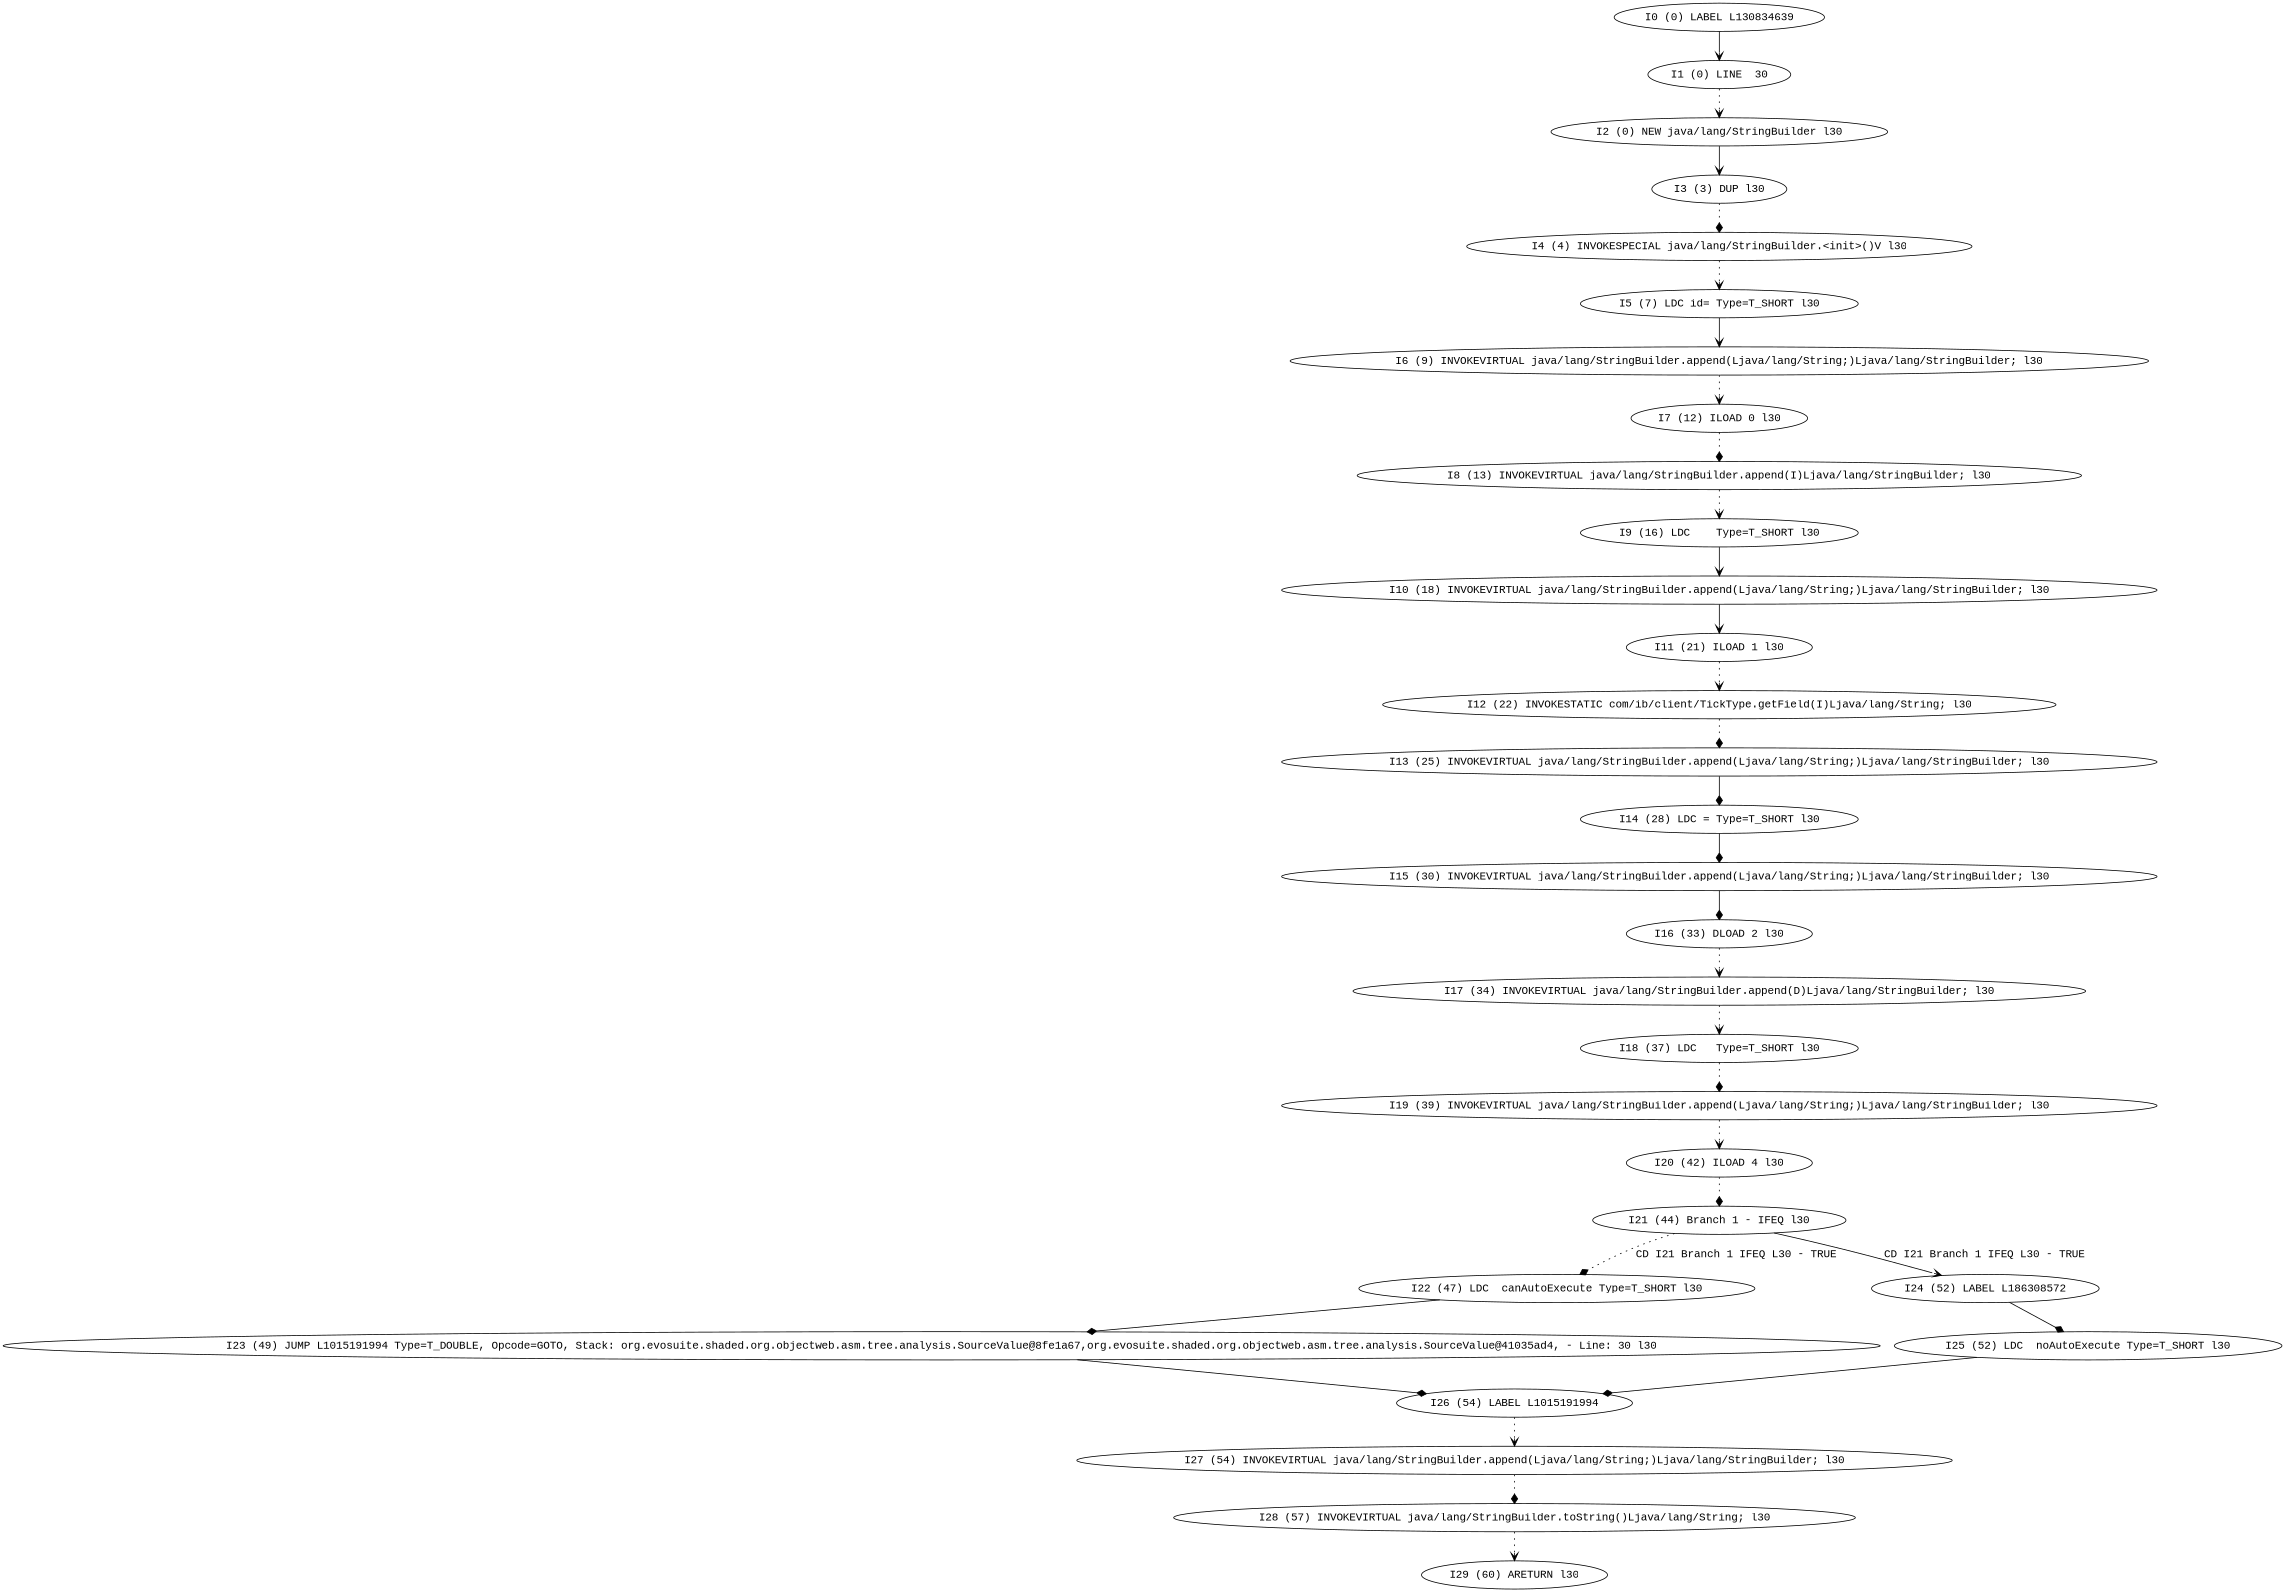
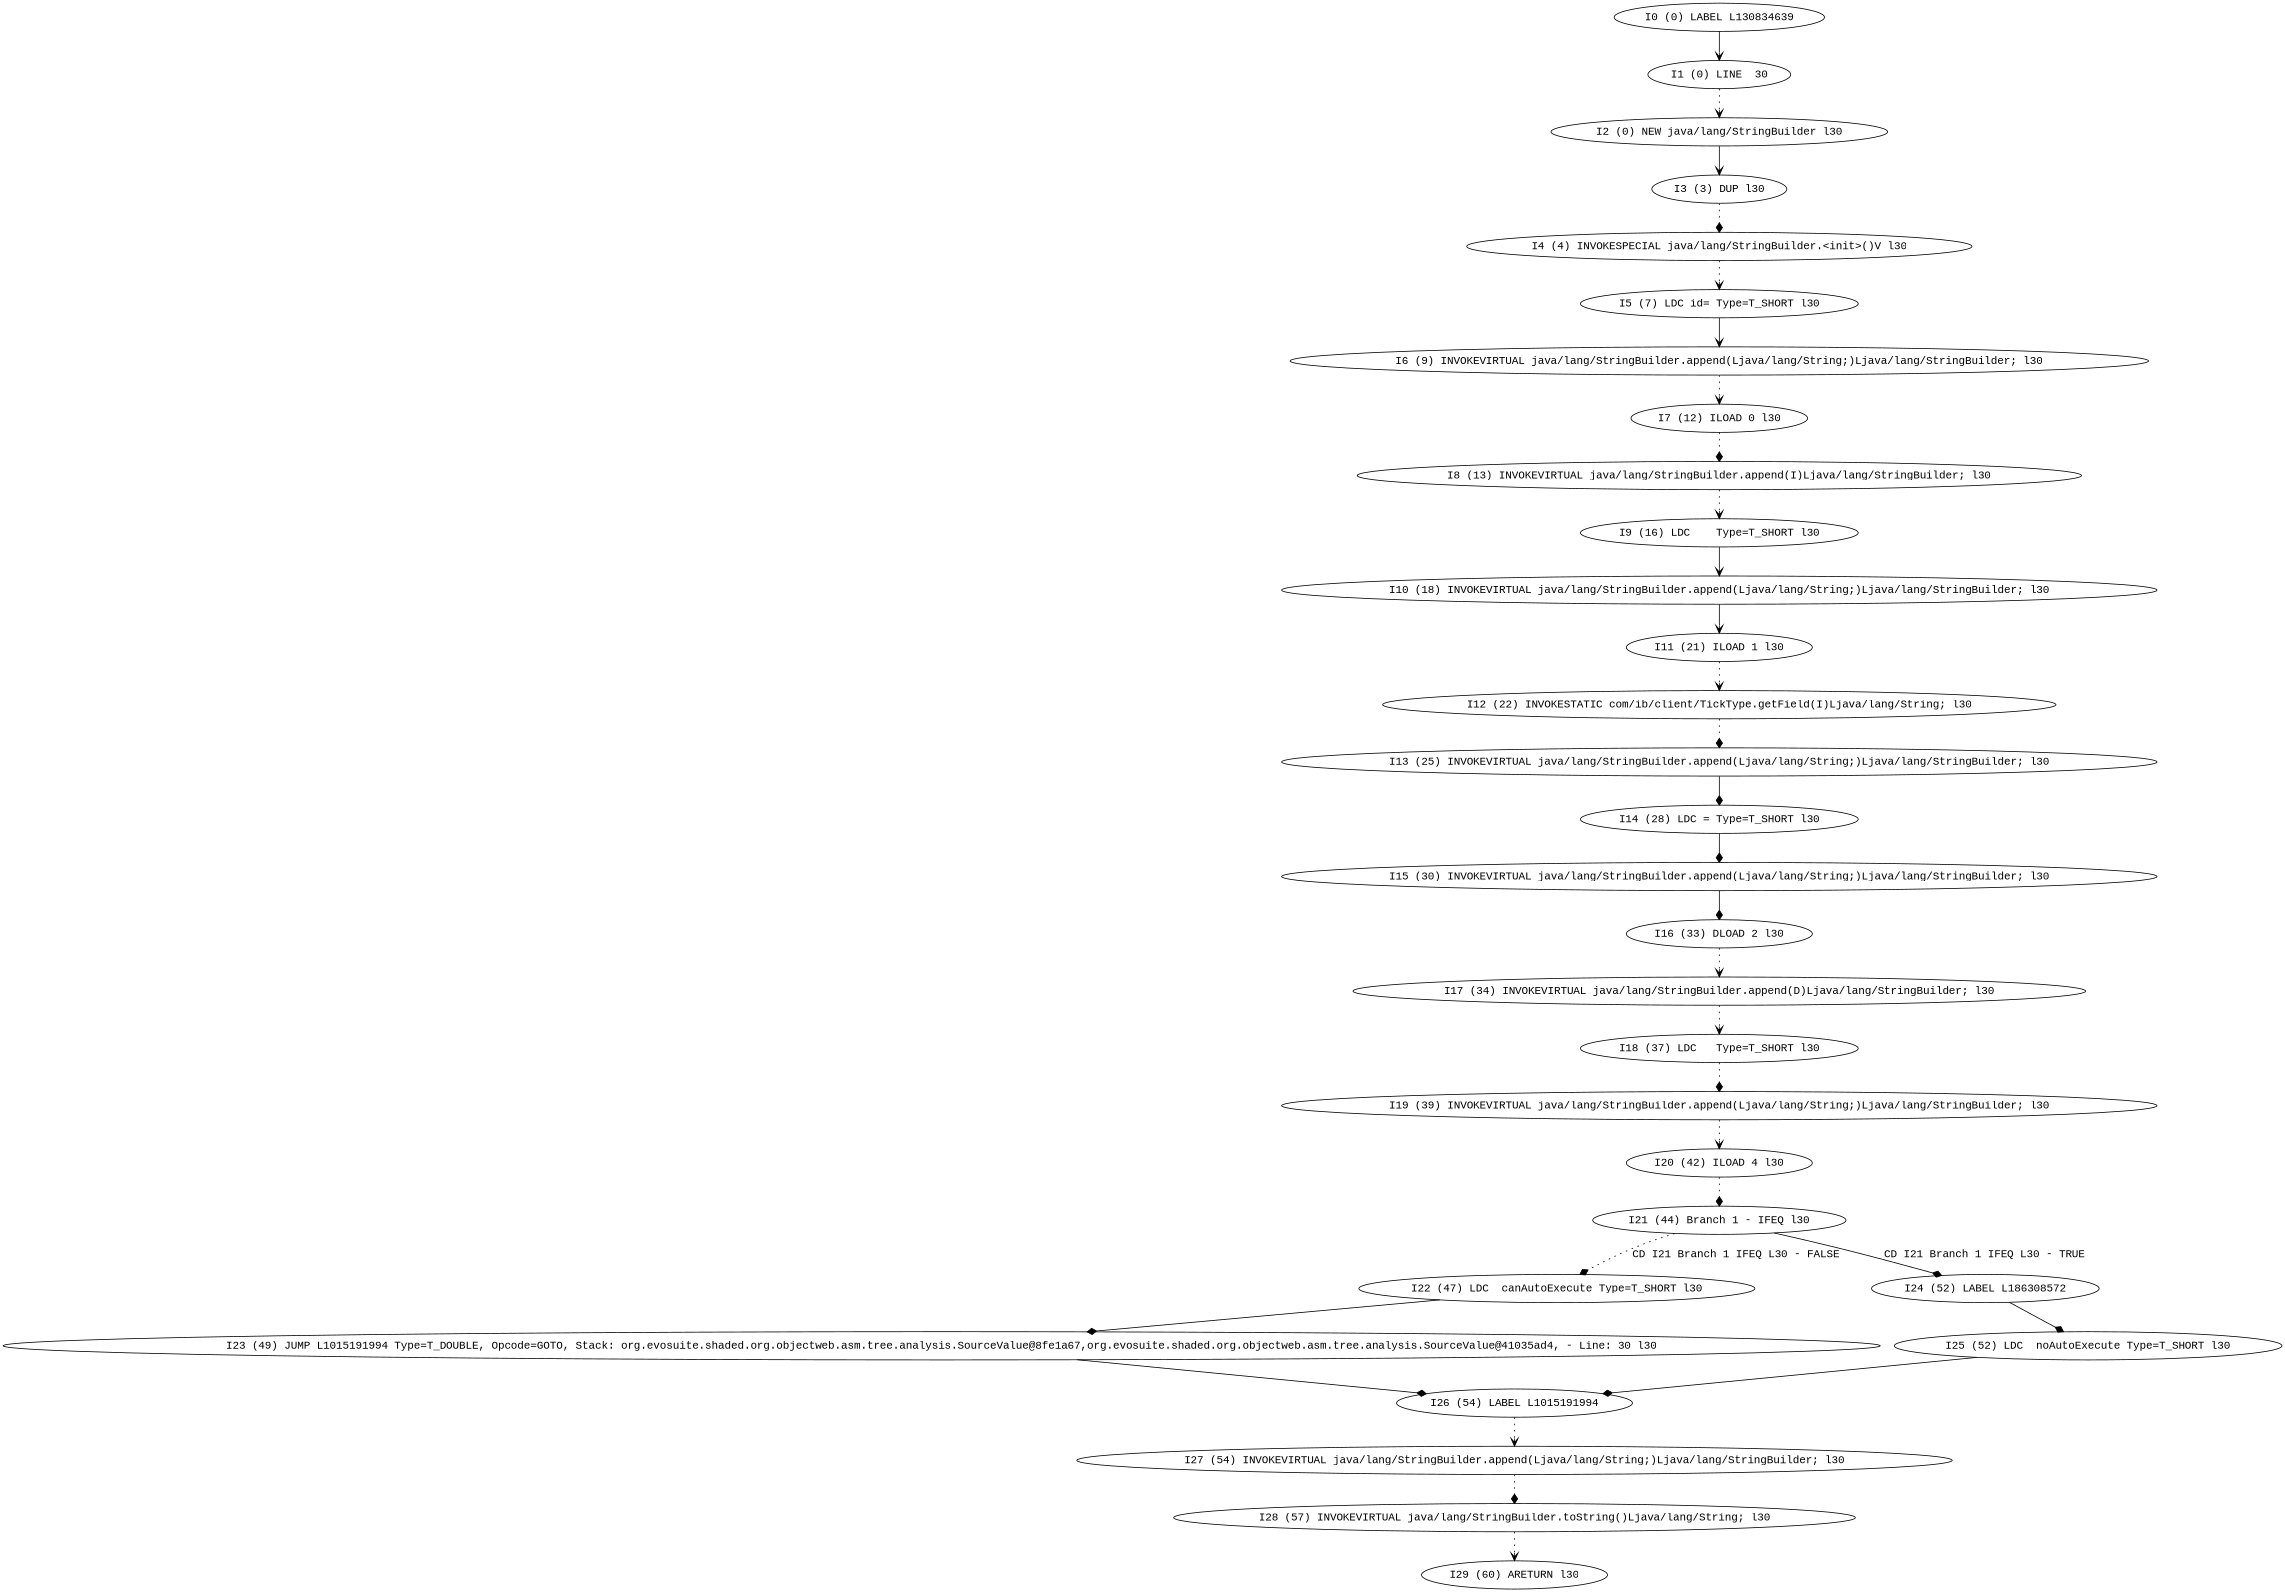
(1853, 1252) -> (1853, 1252)
(1736, 1254) -> (1736, 1254)
